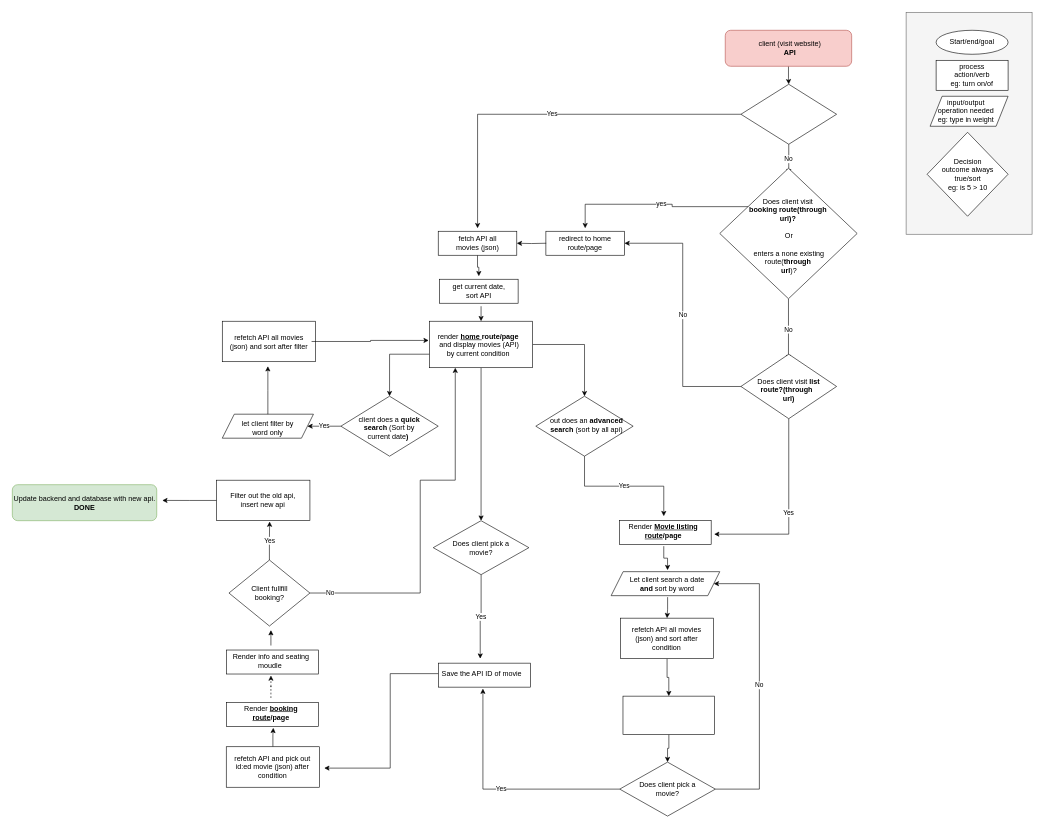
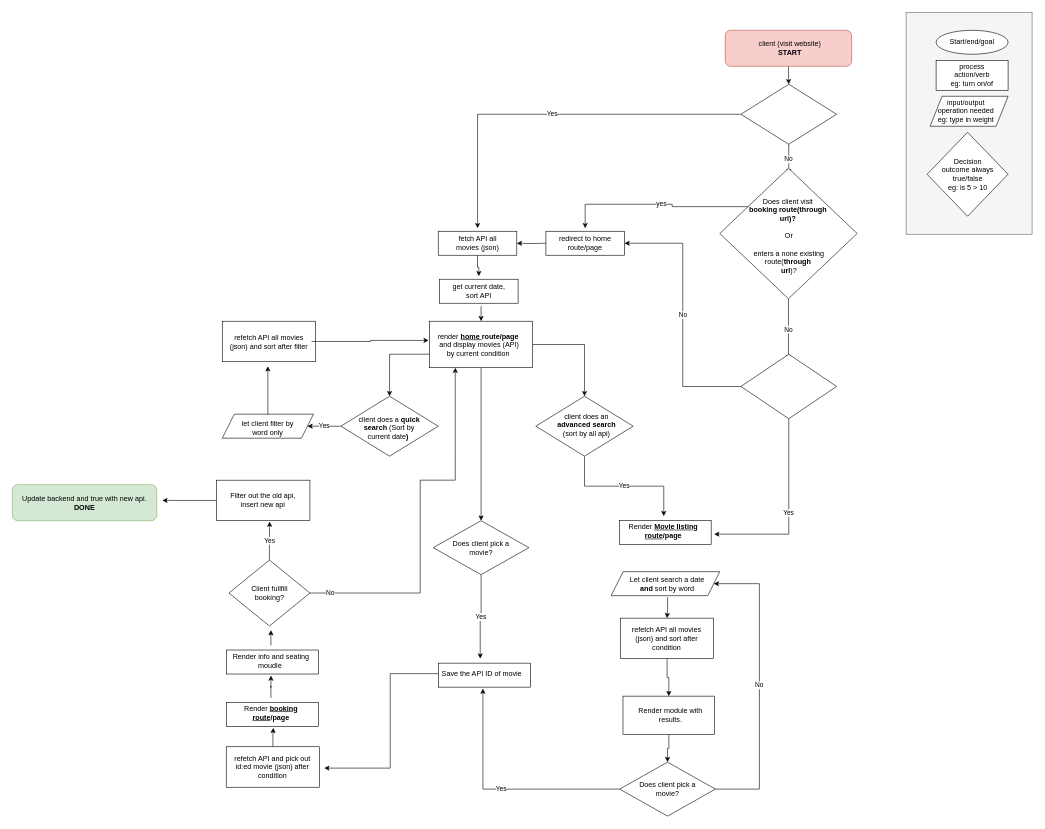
(790, 48) -> (790, 48)
(968, 174) -> (968, 174)
(789, 390) -> none
(587, 425) -> (587, 425)
(85, 503) -> (85, 503)
(668, 561) -> none
(271, 687) -> (271, 687)
none -> (671, 716)
